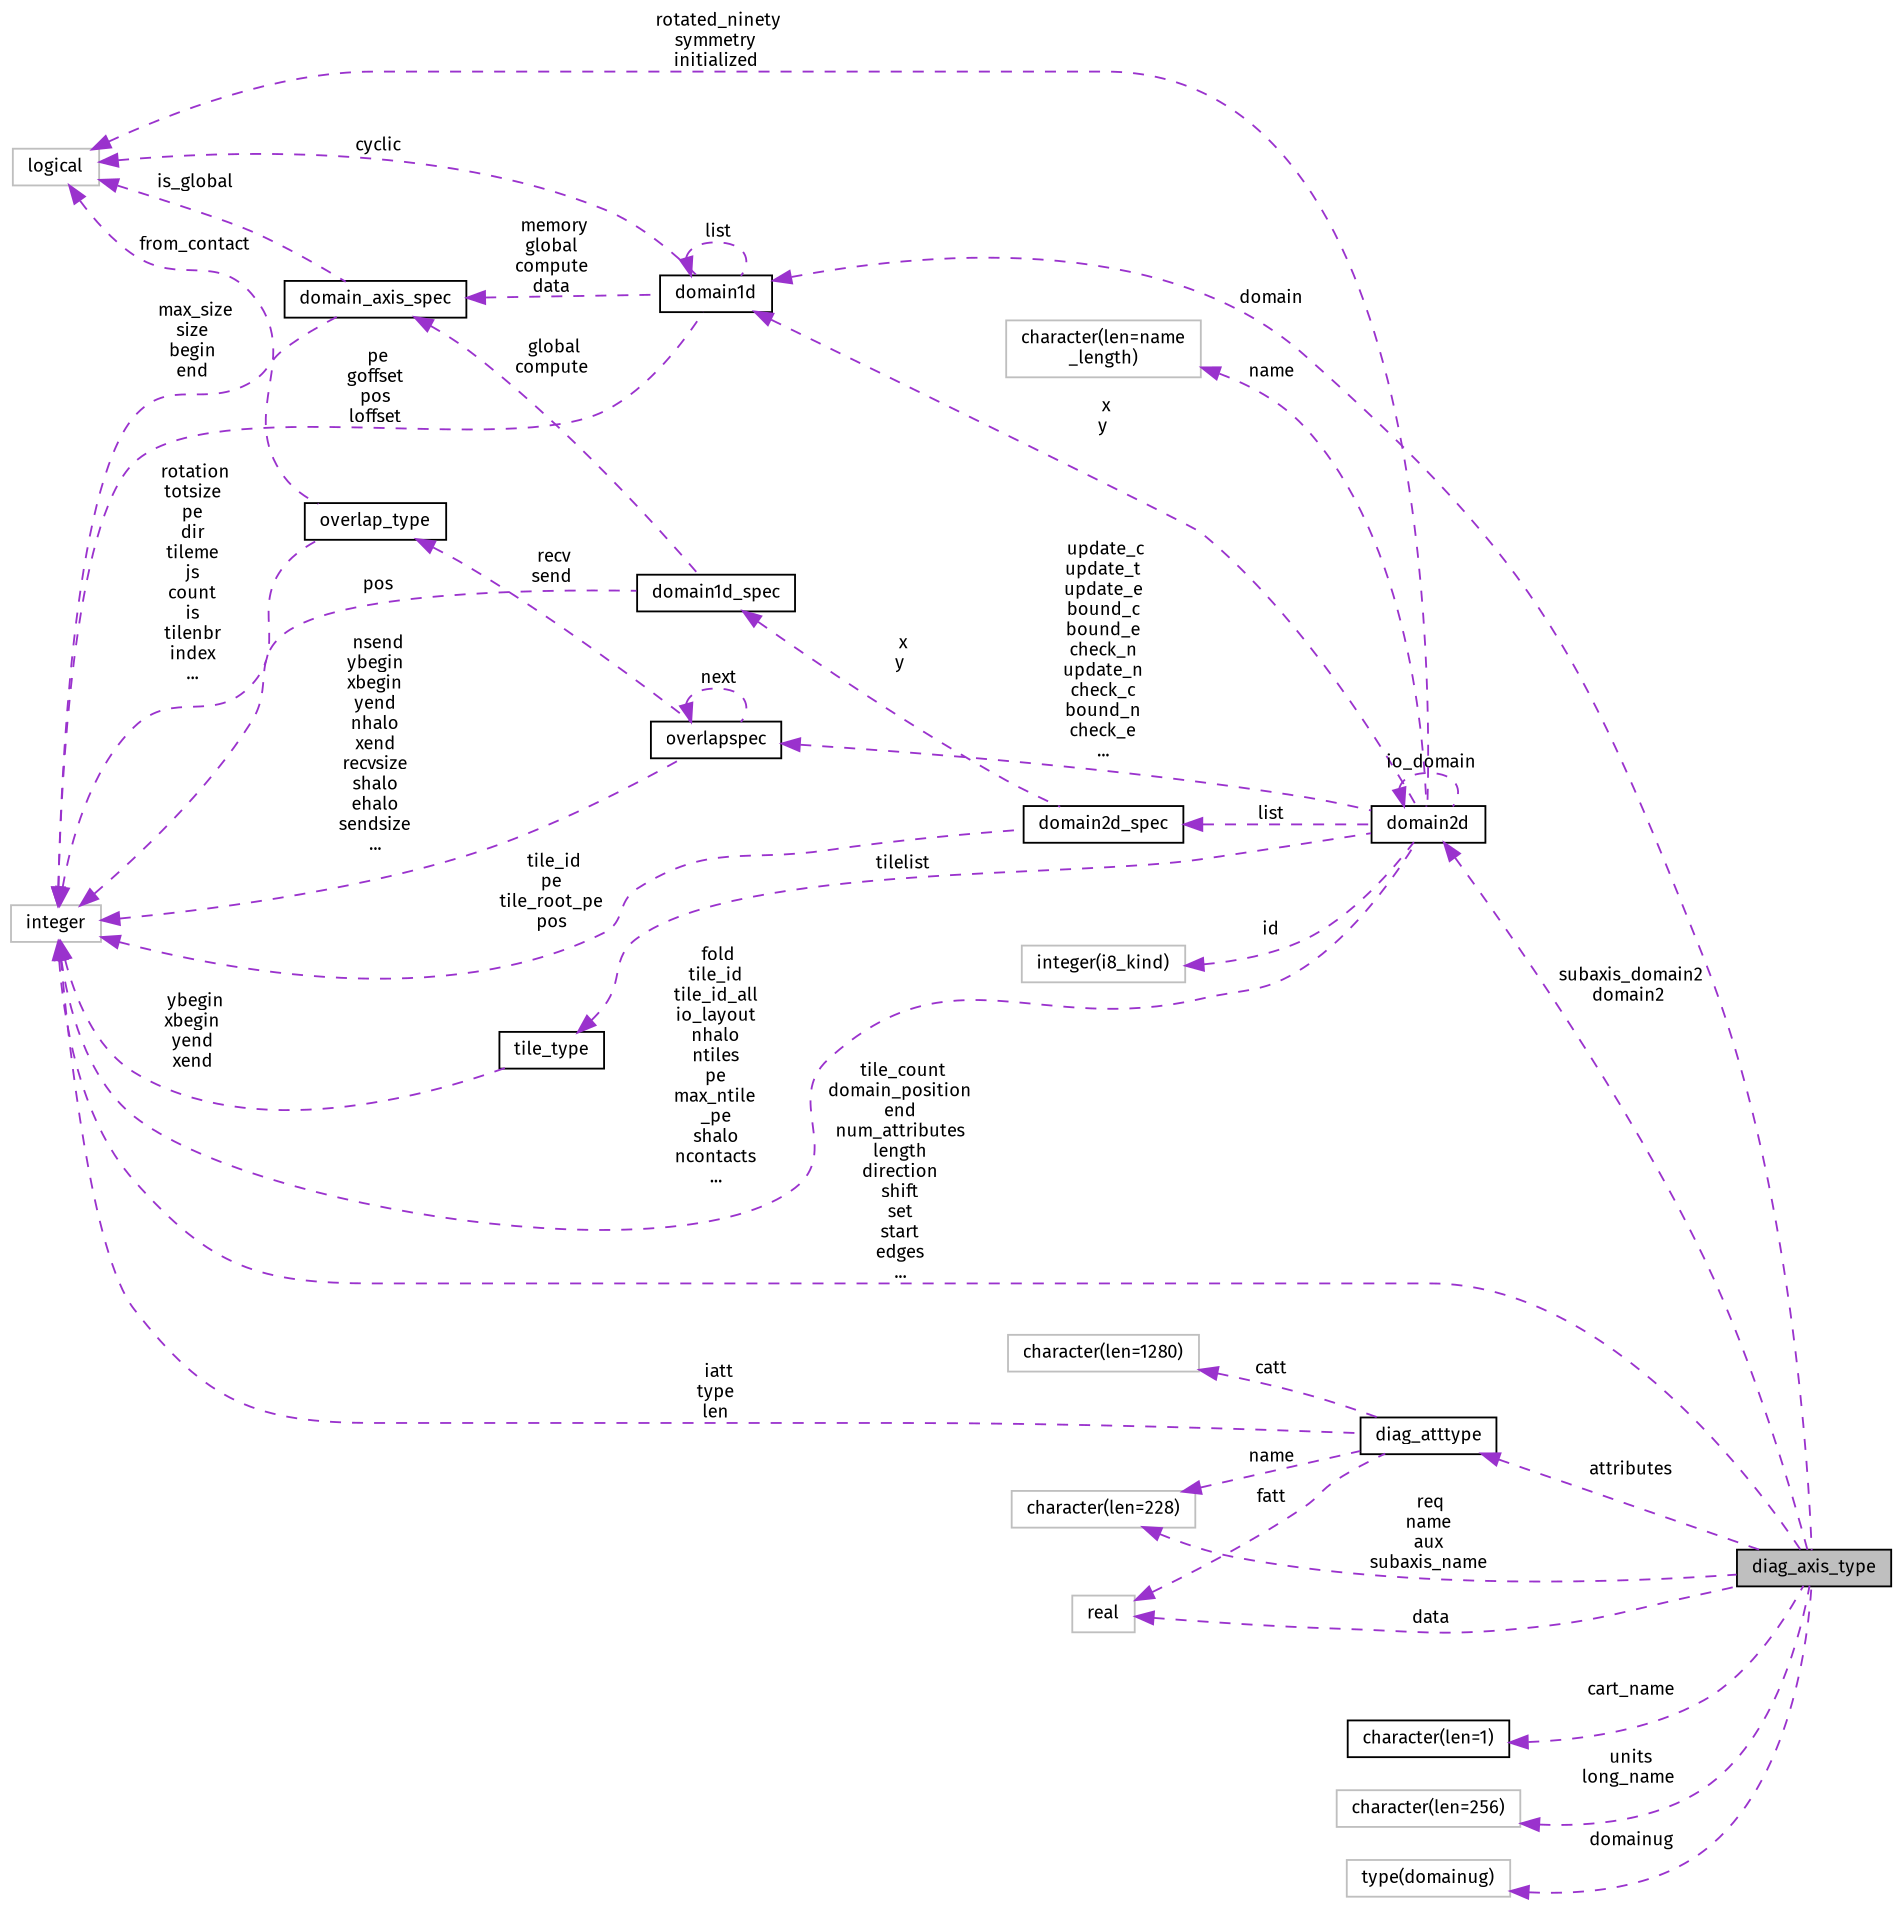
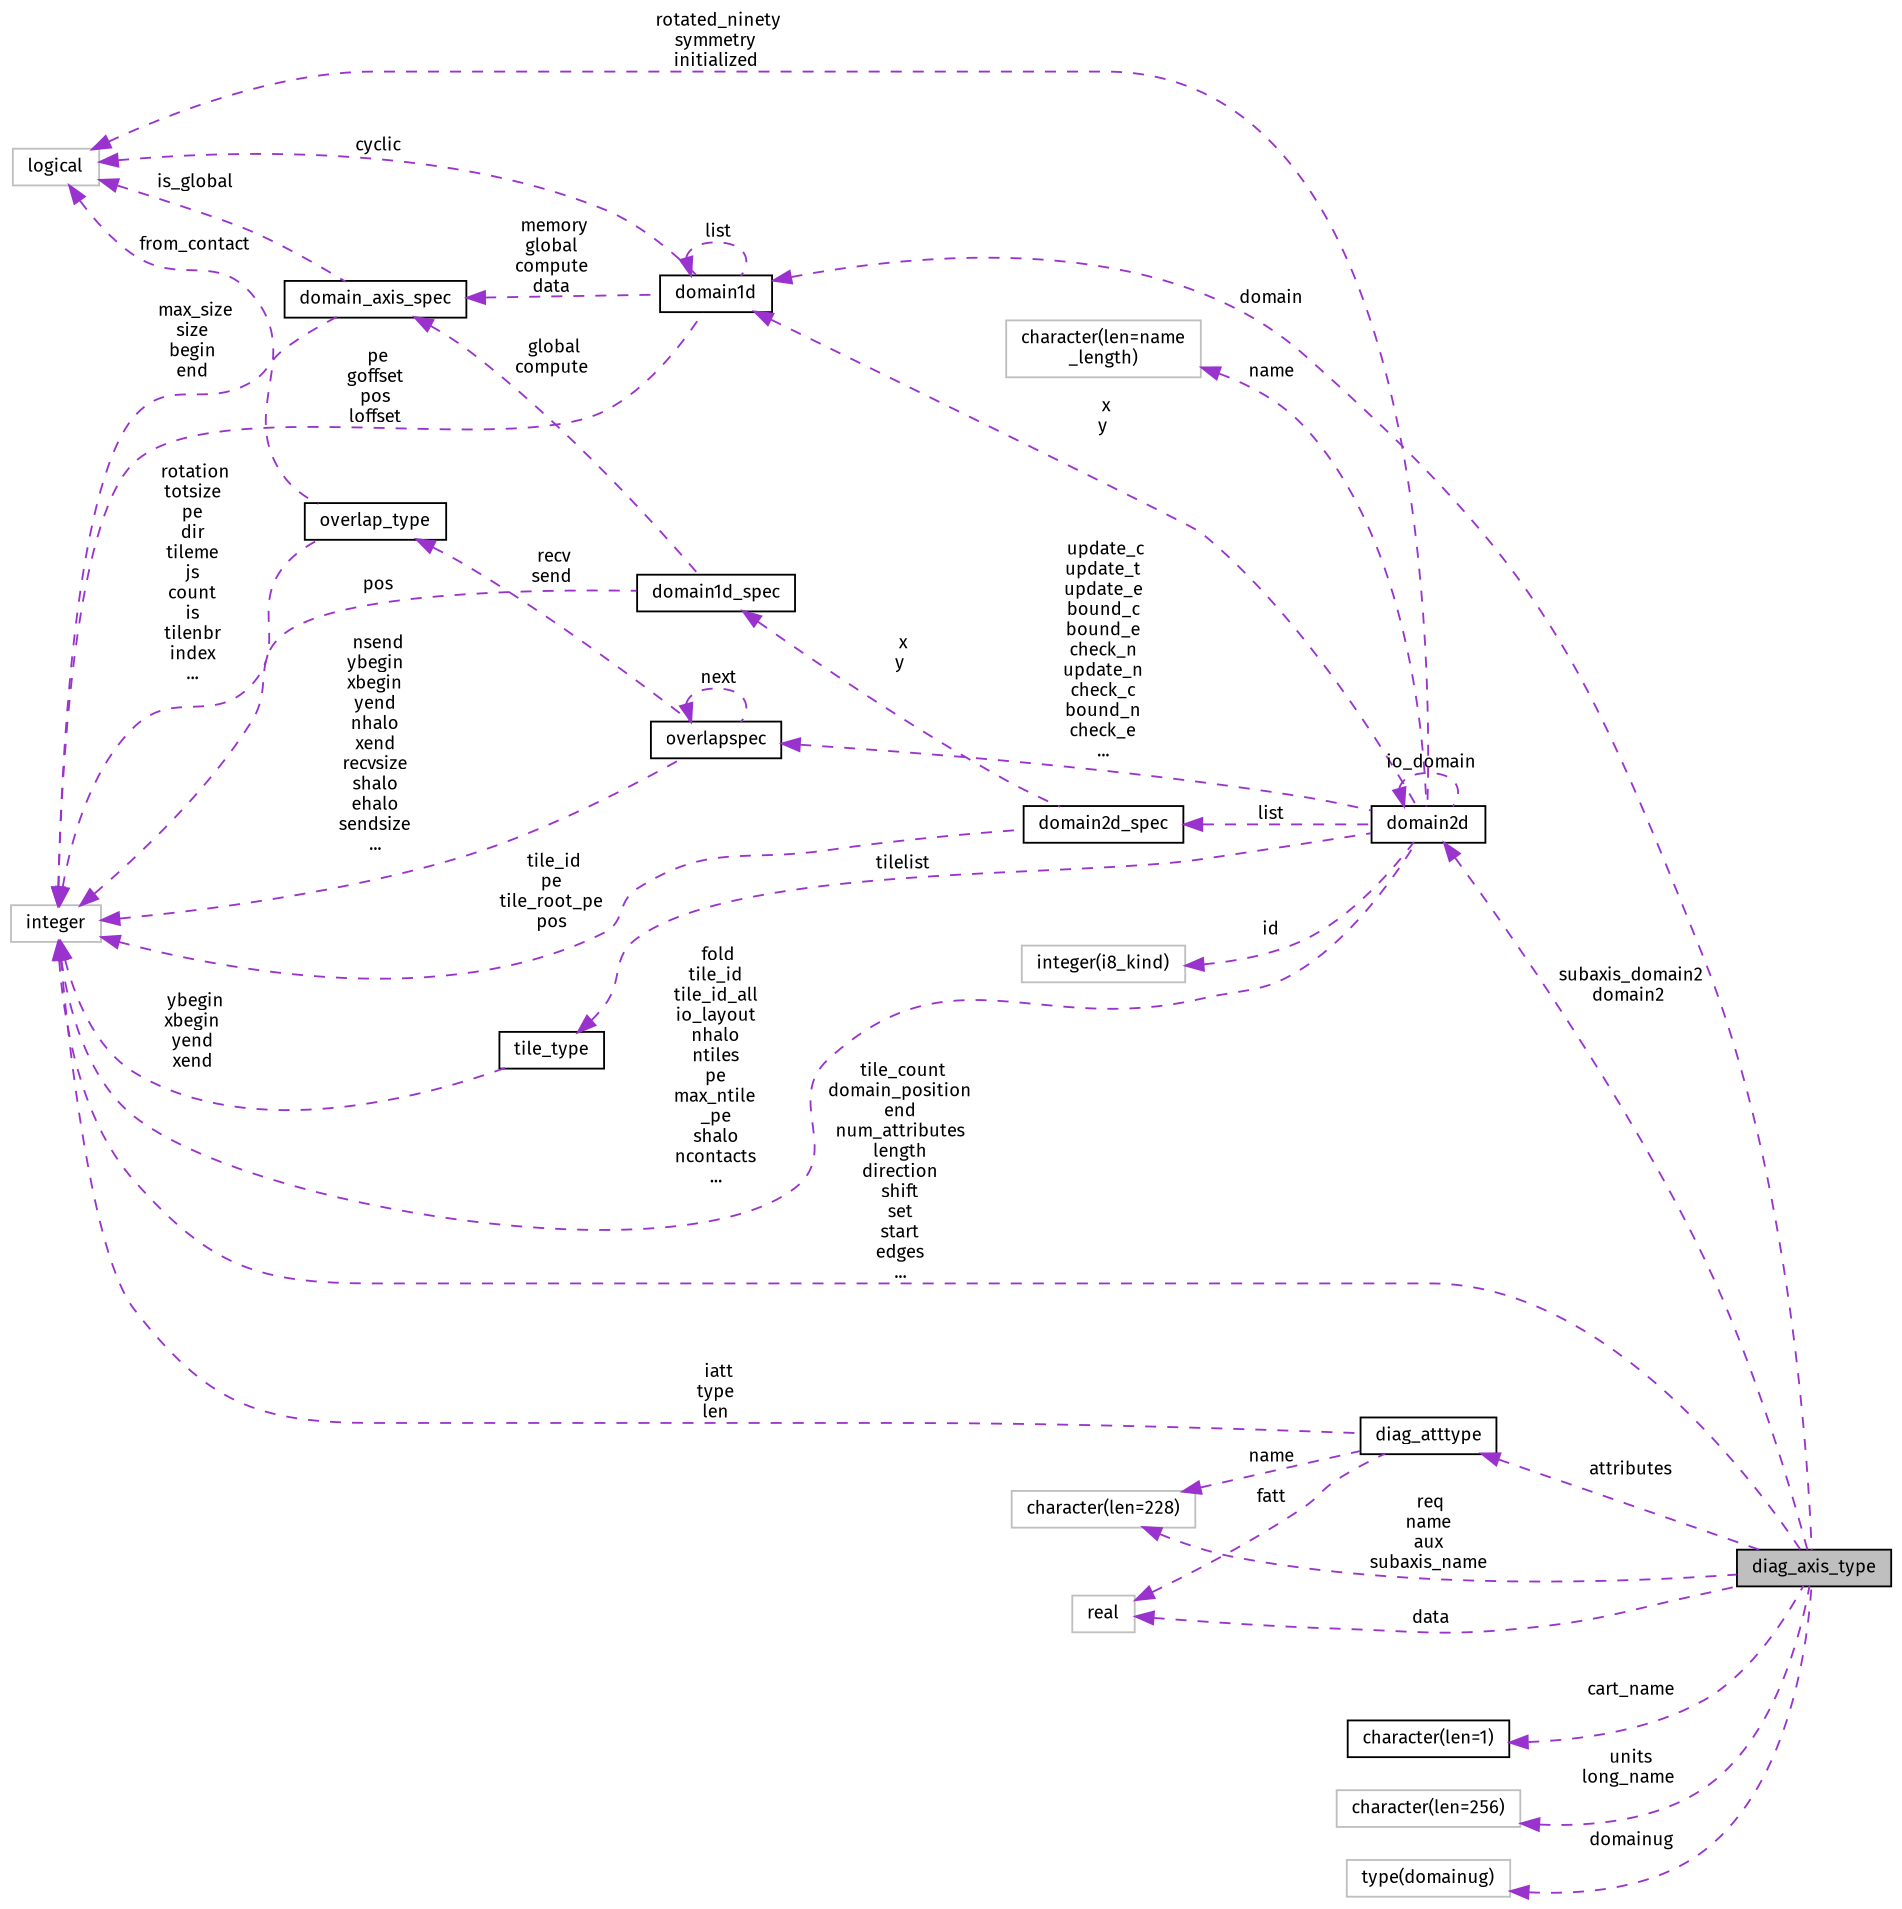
(1104, 1353) -> none
